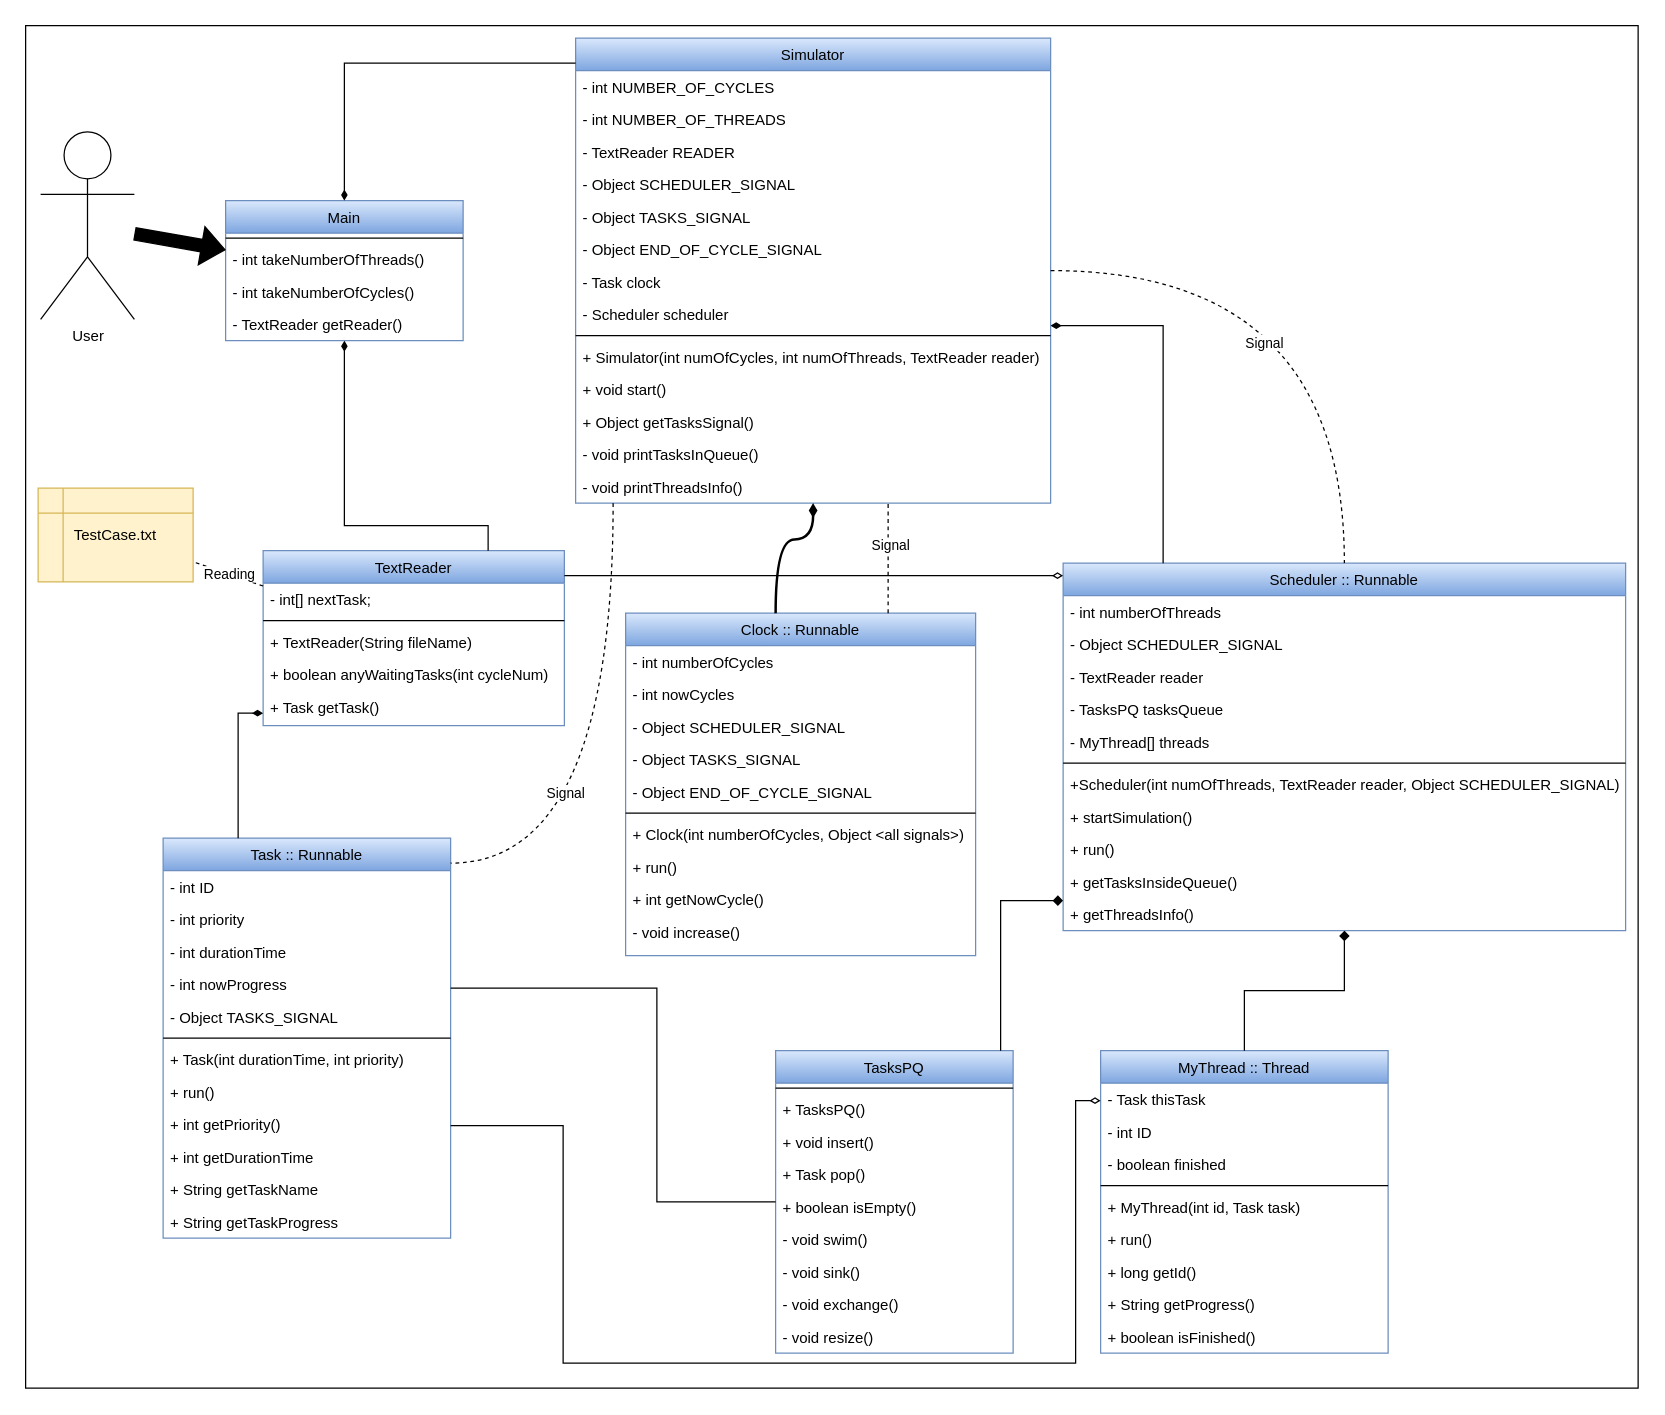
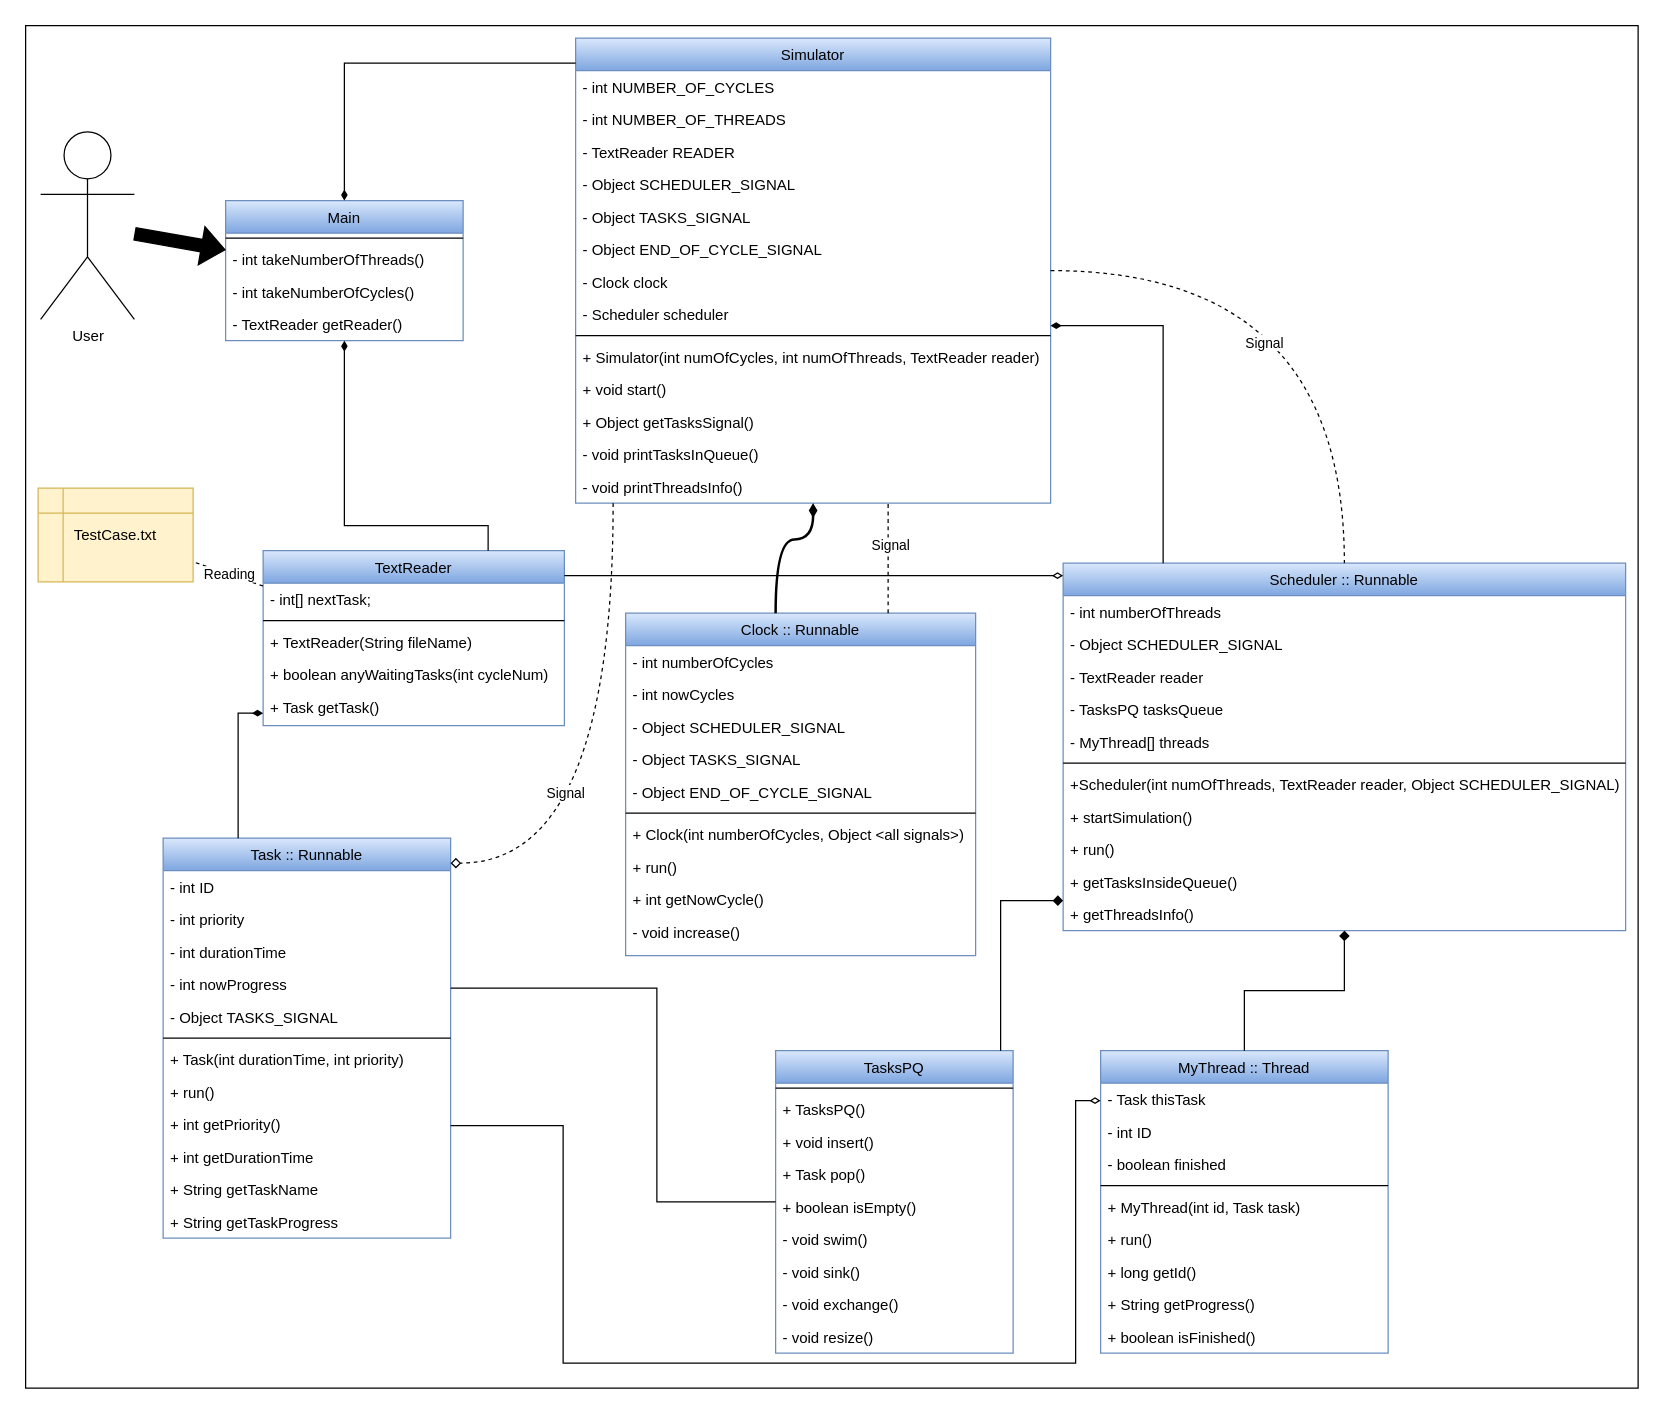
(627, 283) -> (629, 283)
(512, 846) -> (519, 846)
